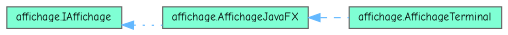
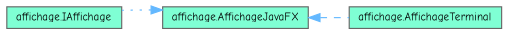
(148, 25) -> (137, 10)
